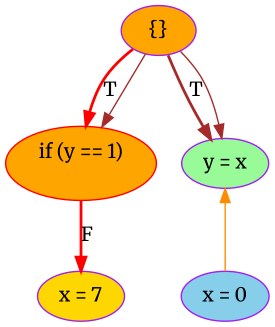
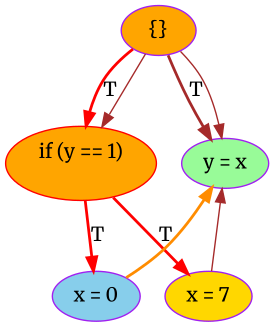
none -> (89, 229)
(87, 236) -> (166, 236)
none -> (216, 237)
(225, 237) -> (170, 243)
